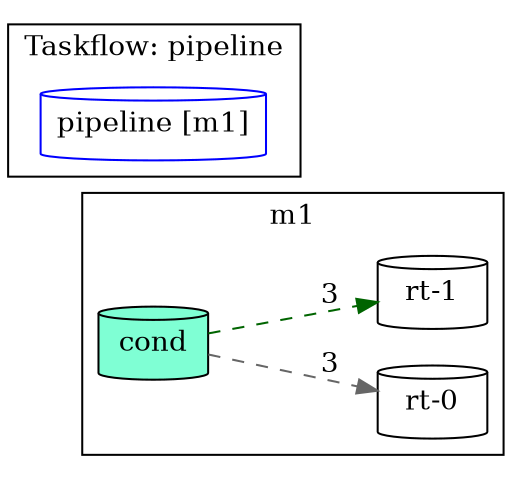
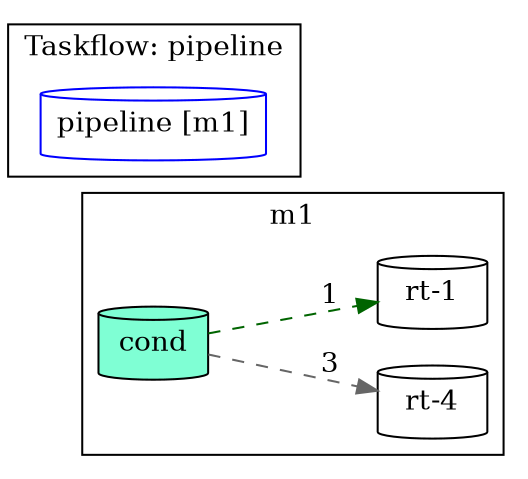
(331, 295) -> (331, 295)
(433, 402) -> (433, 402)
